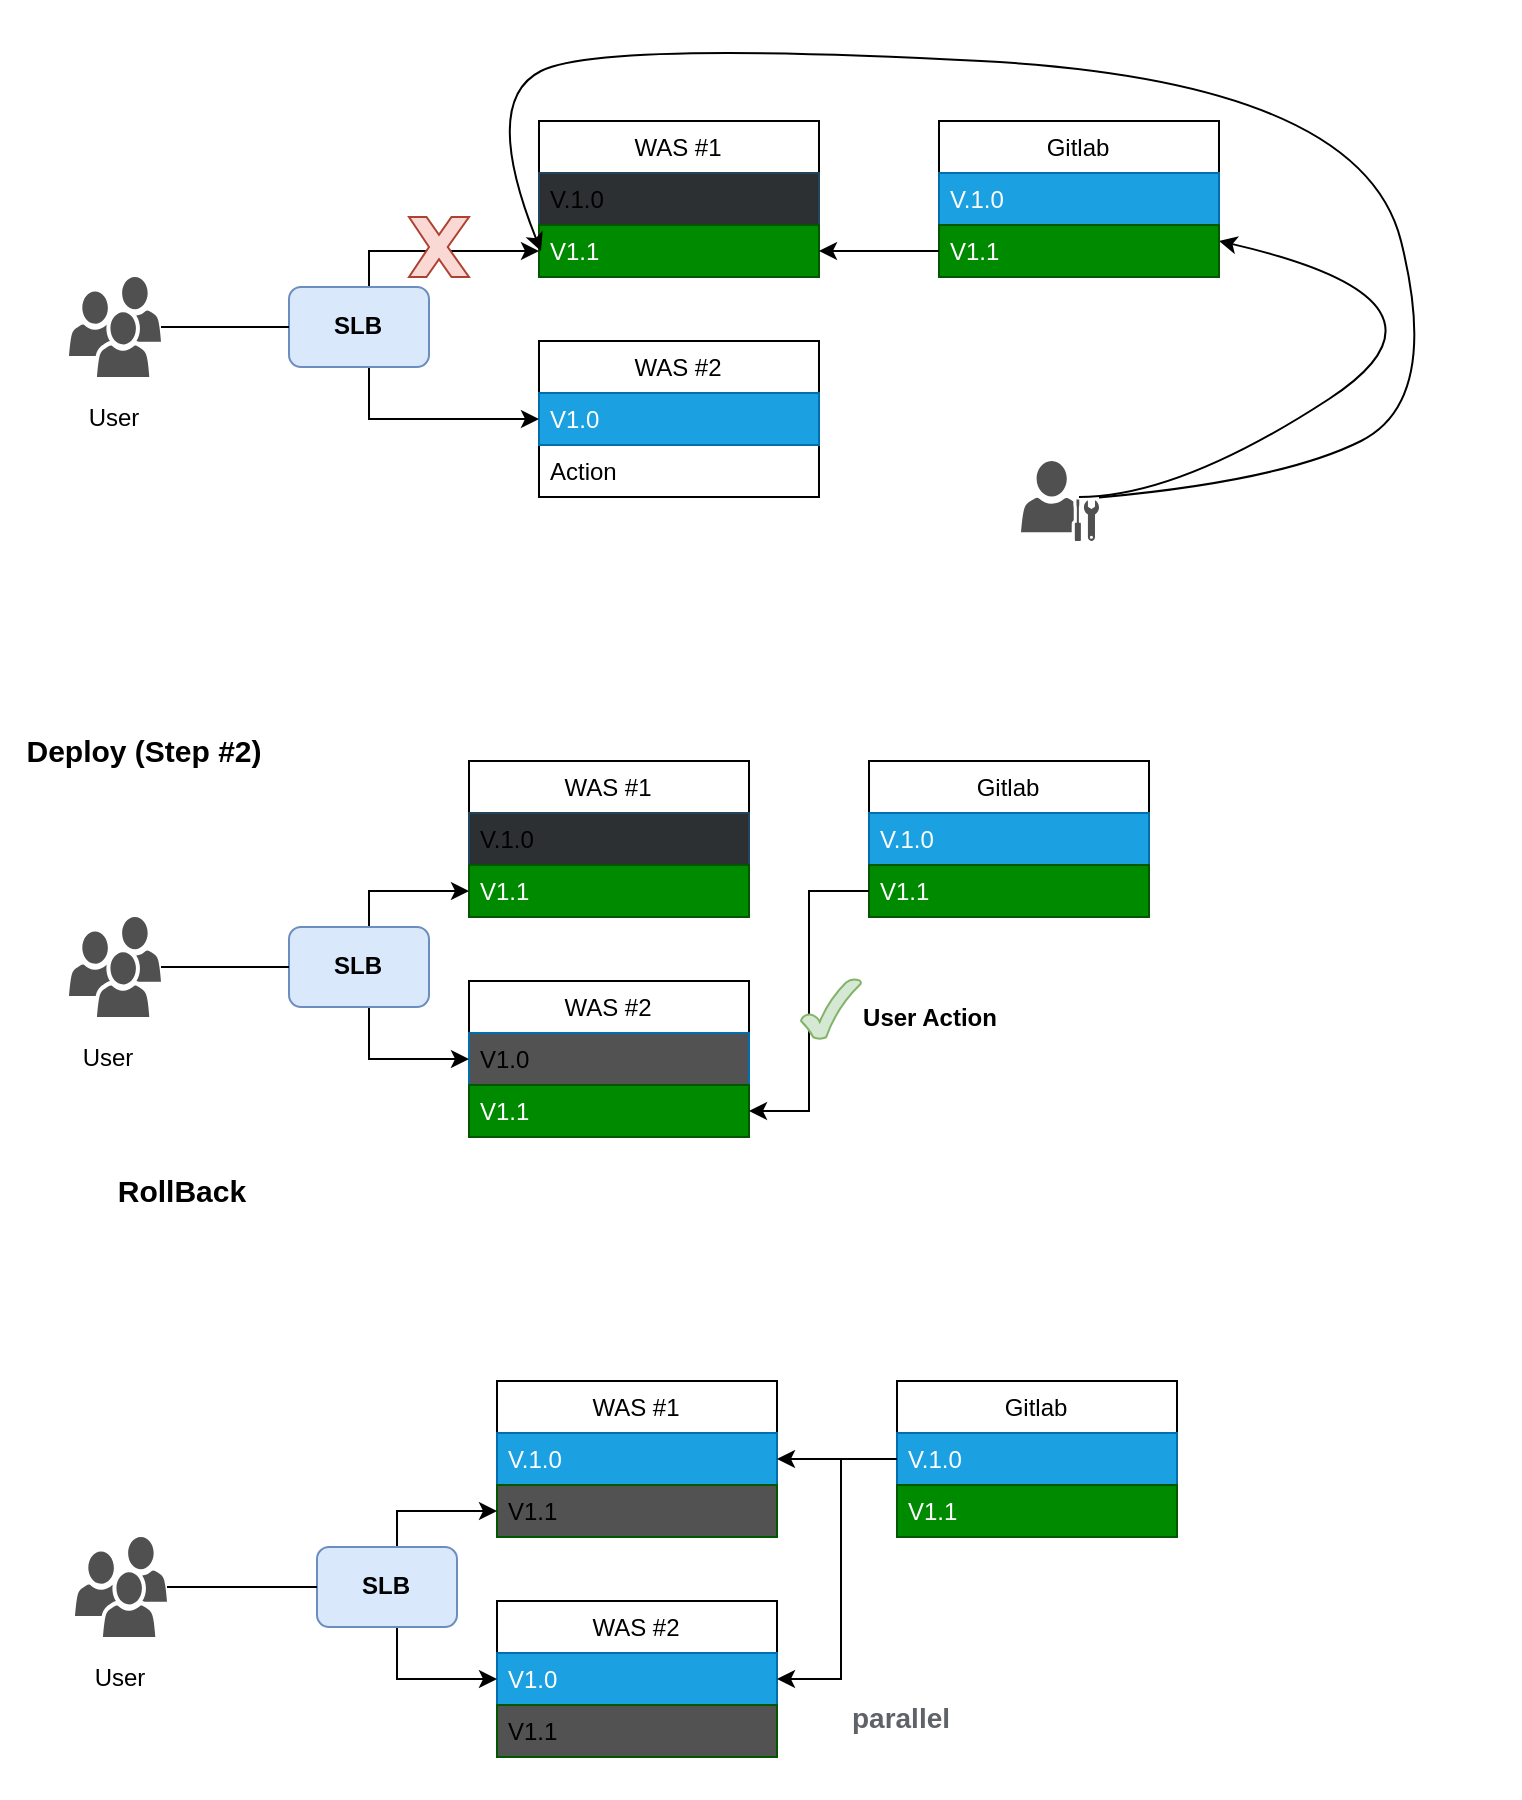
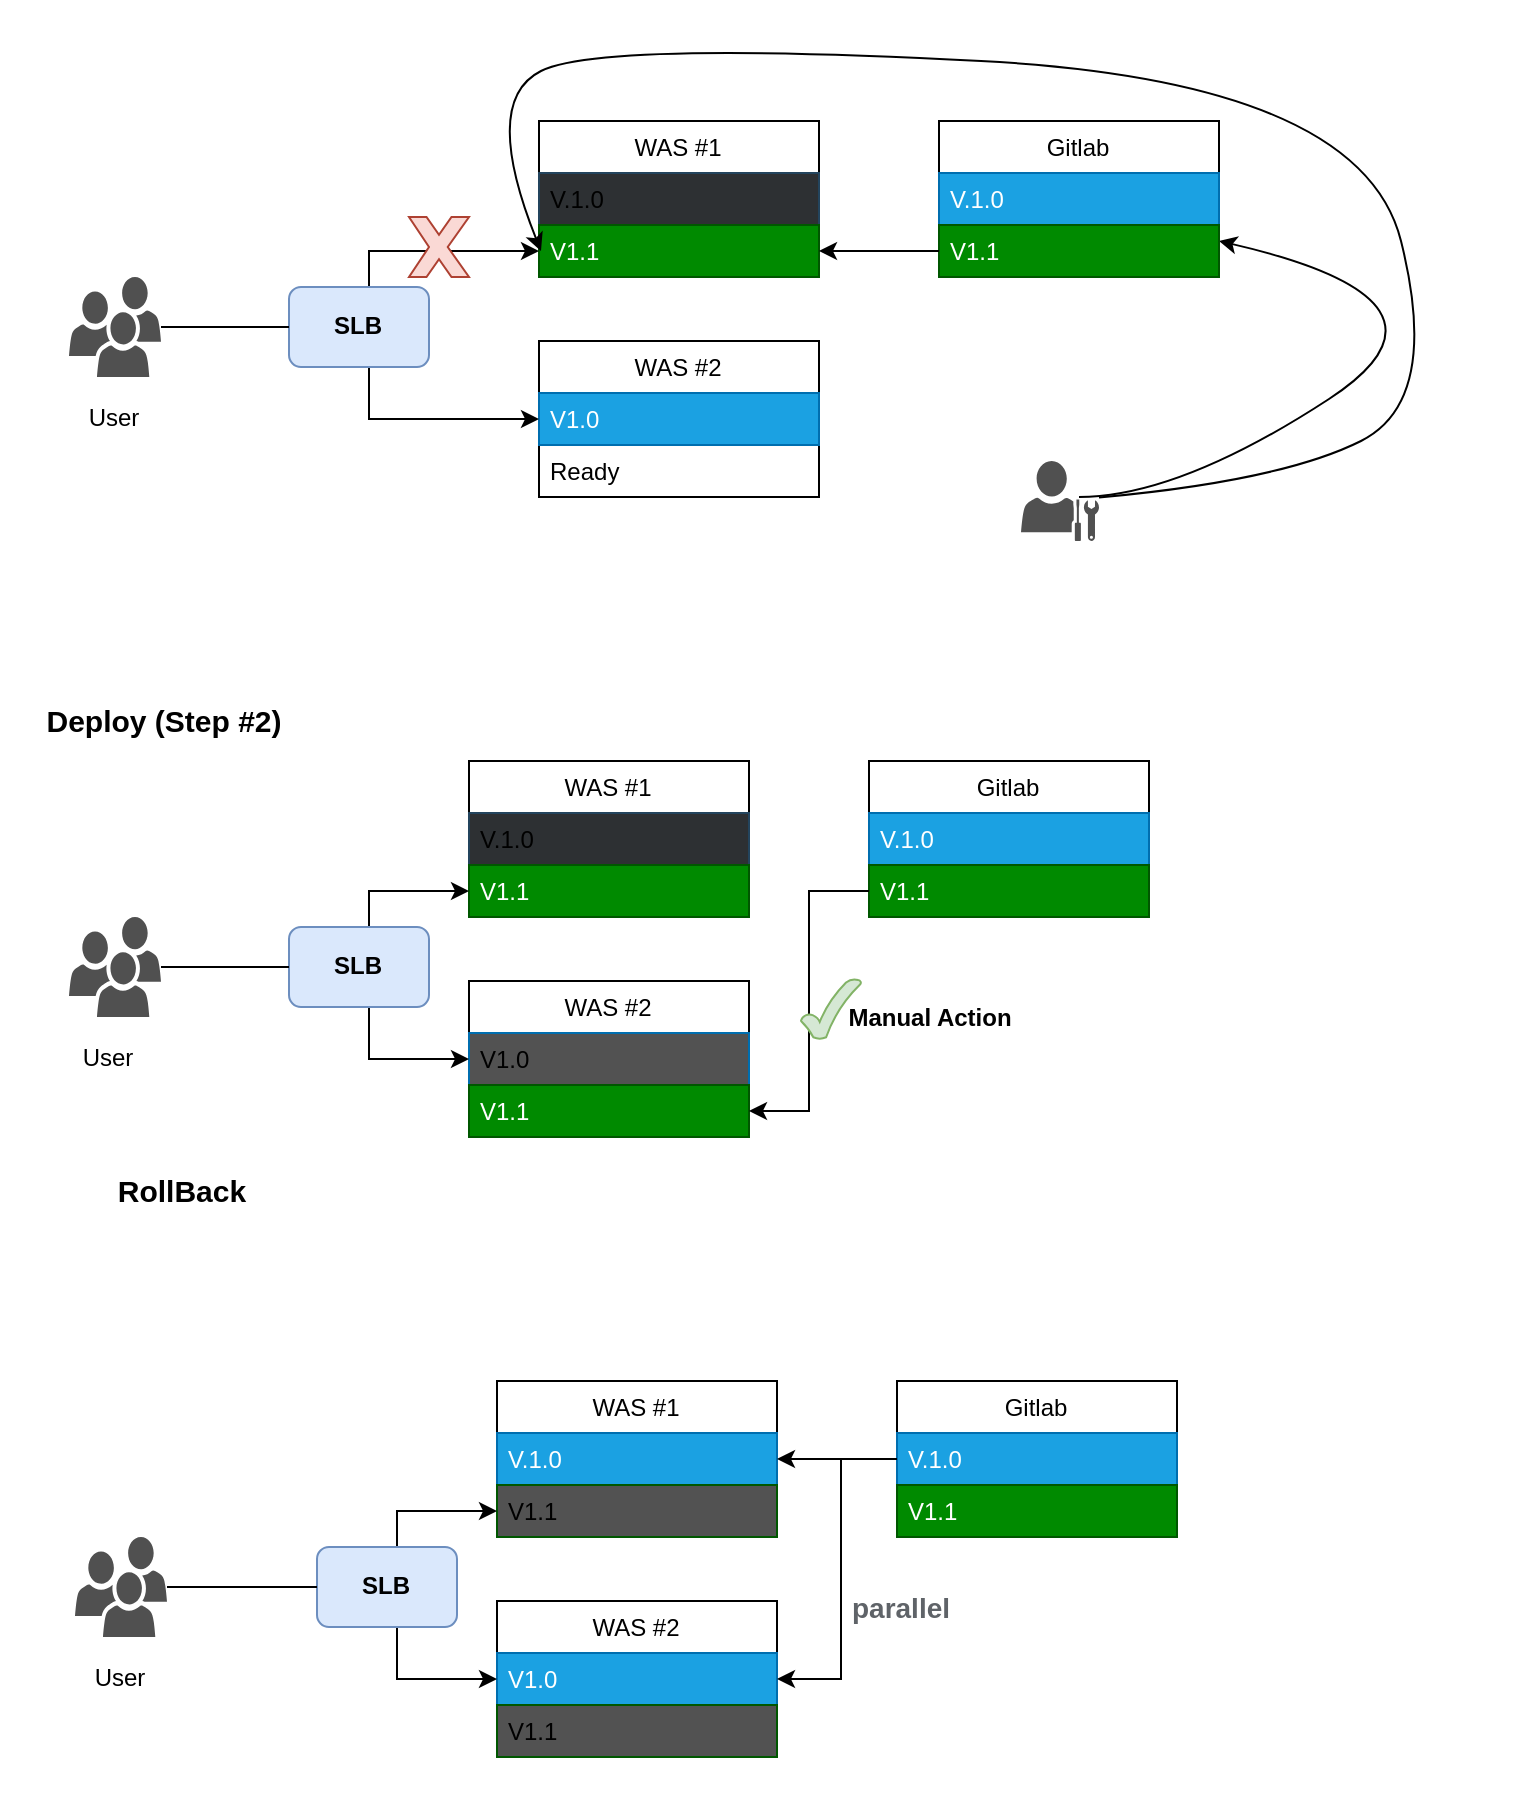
(587, 472) -> (584, 472)
(145, 751) -> (165, 721)
(931, 1019) -> (931, 1019)
(901, 1717) -> (901, 1607)
